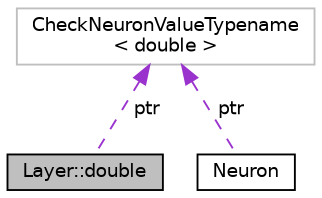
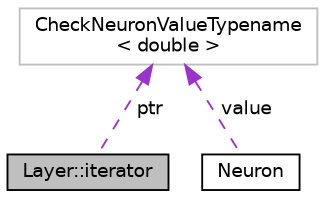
(228, 110) -> (244, 110)
(85, 172) -> (88, 172)
